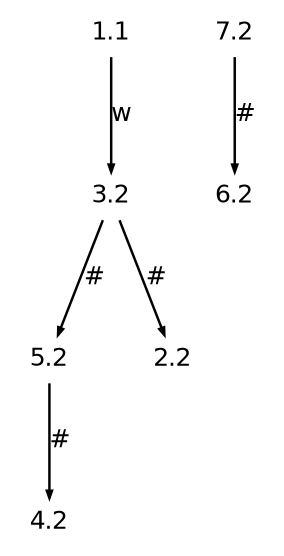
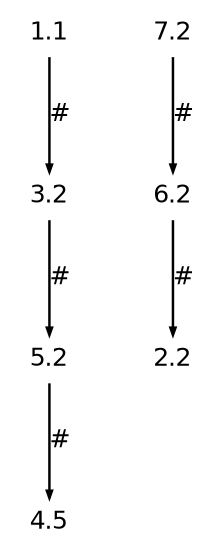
(122, 115) -> (61, 115)
(140, 274) -> (173, 274)
(49, 523) -> (49, 523)
